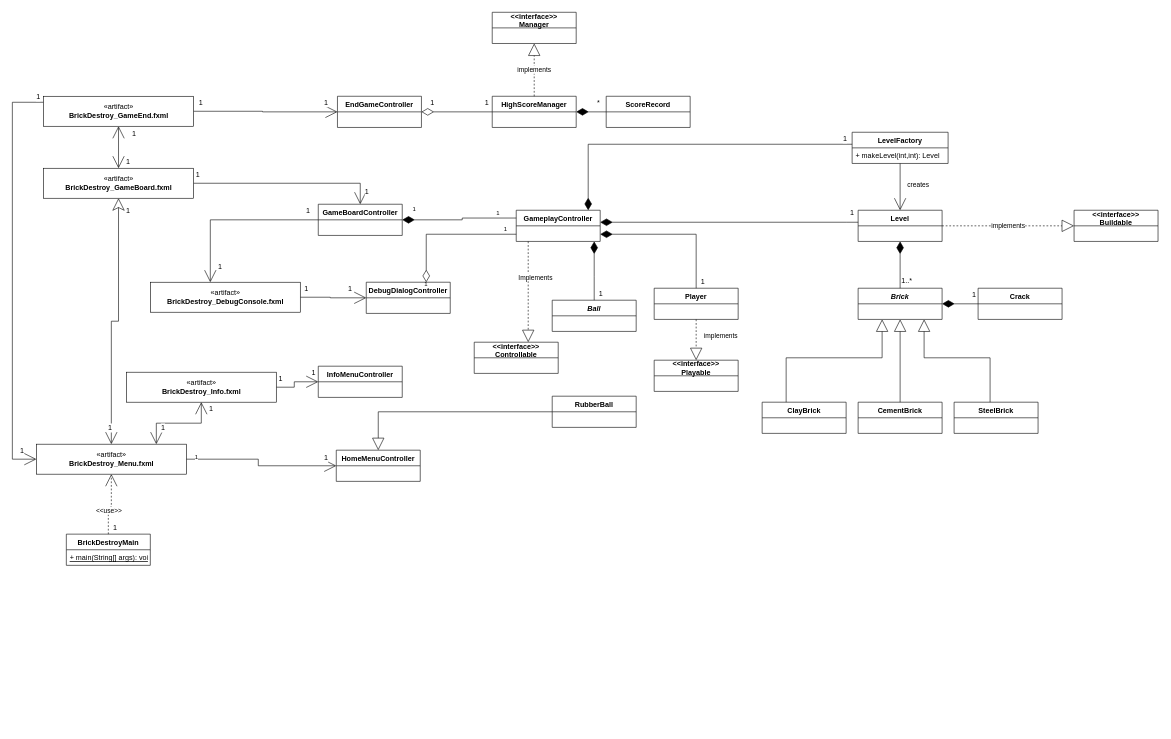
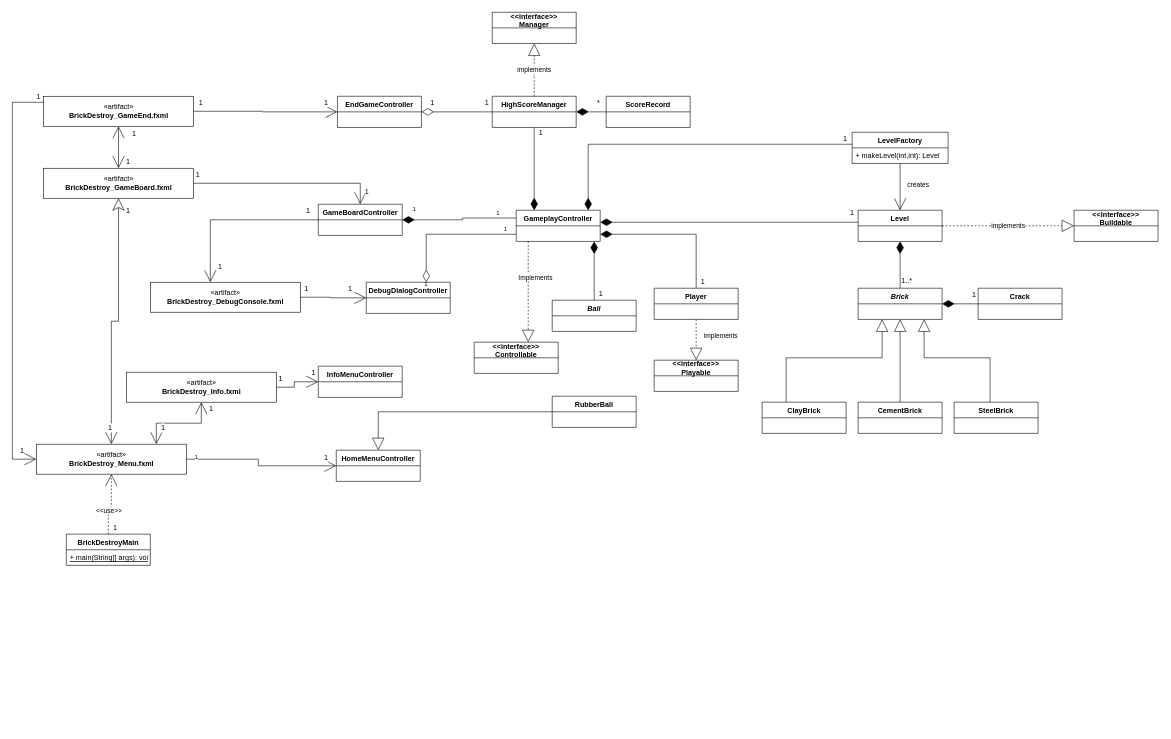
none -> (534, 197)
